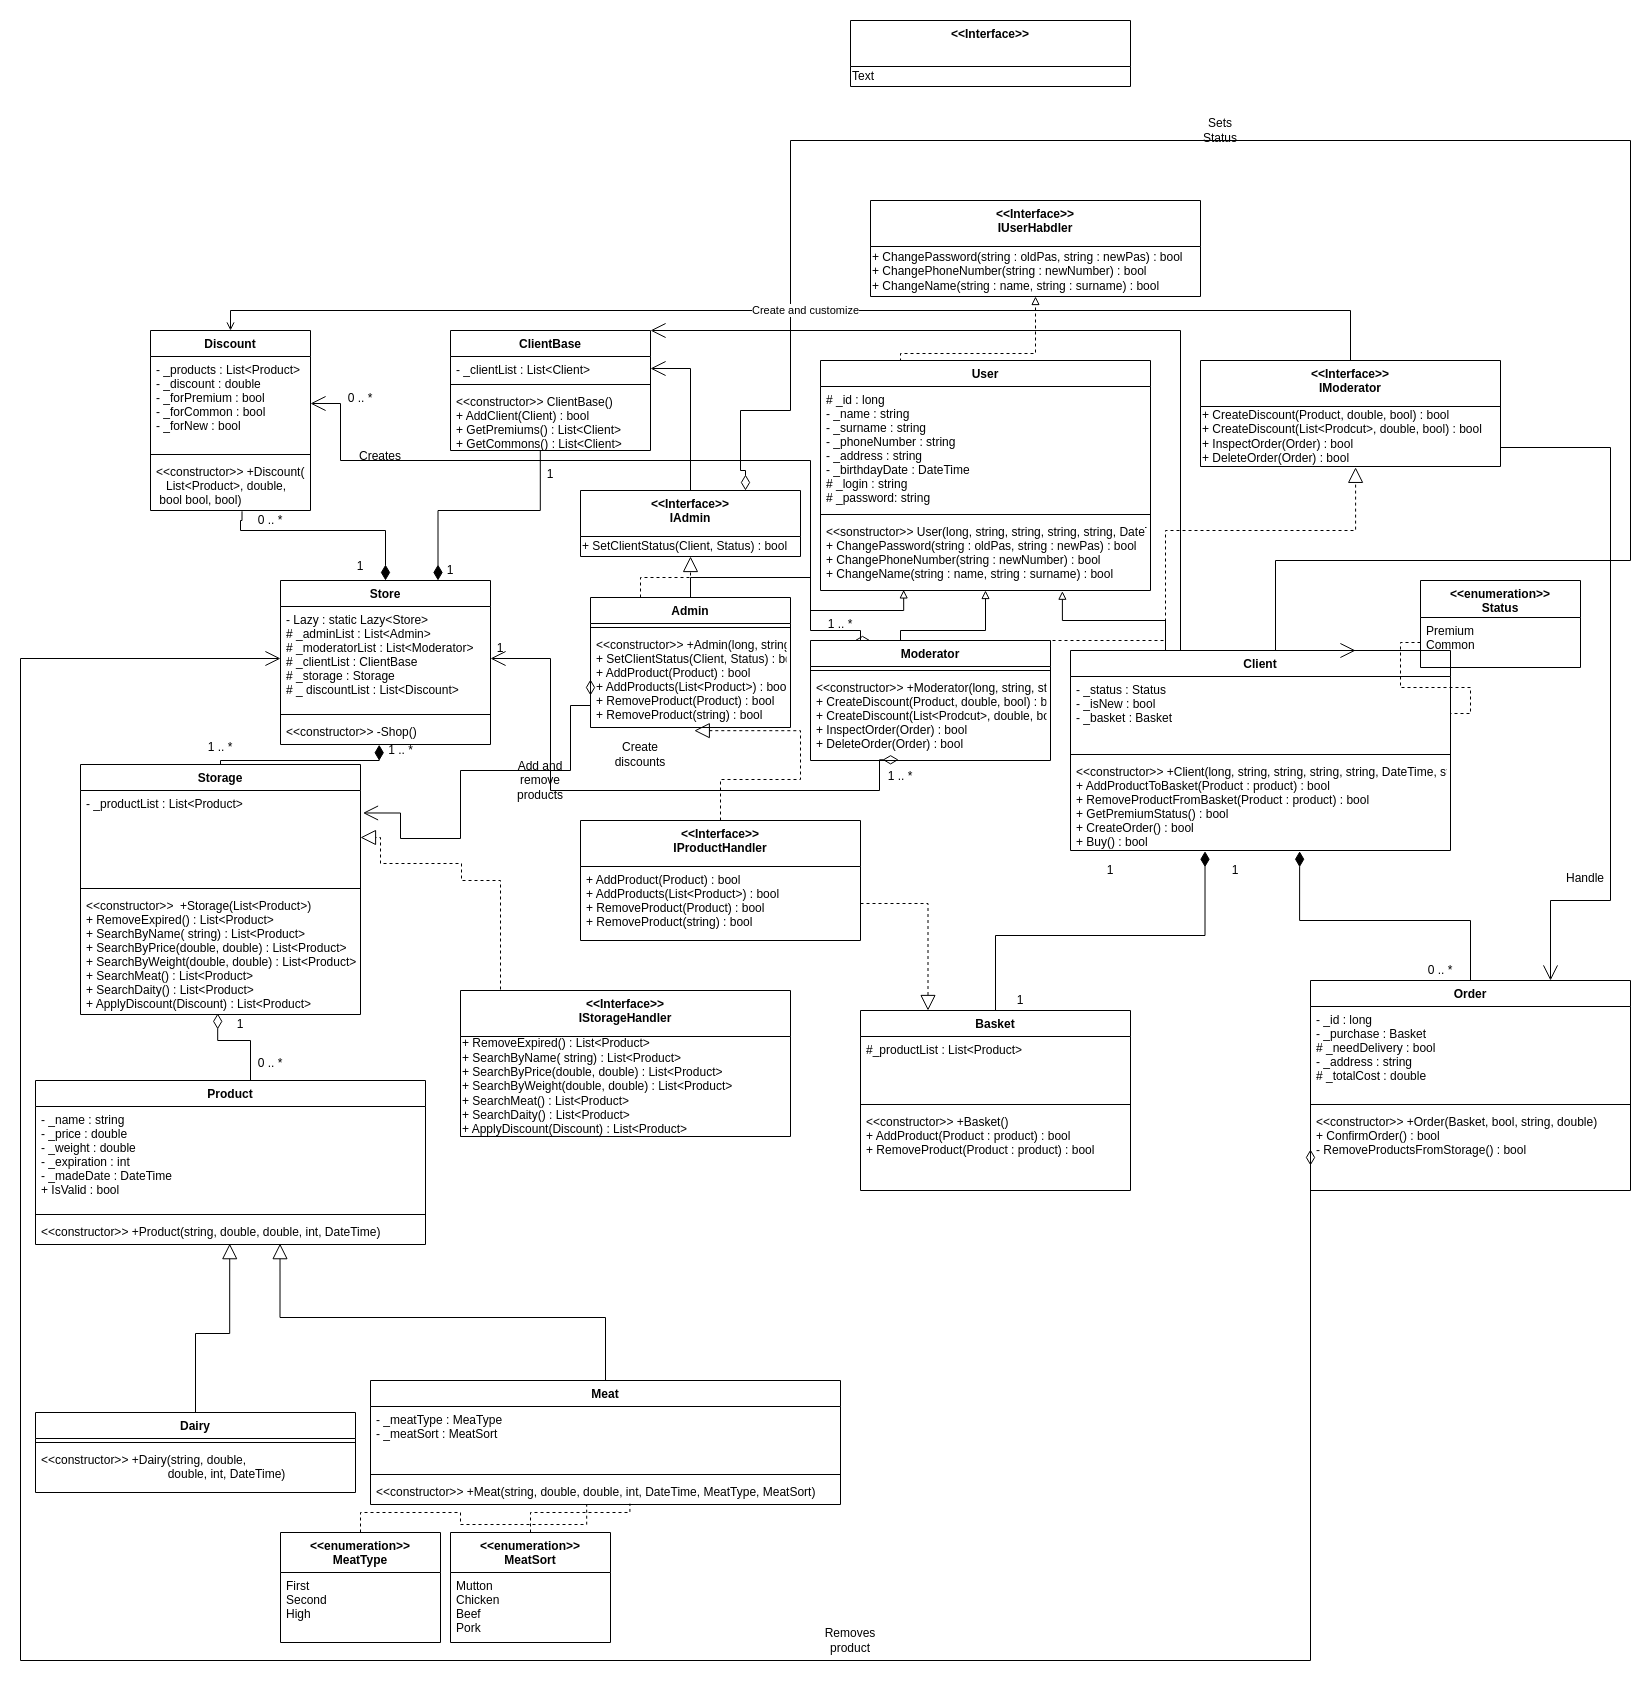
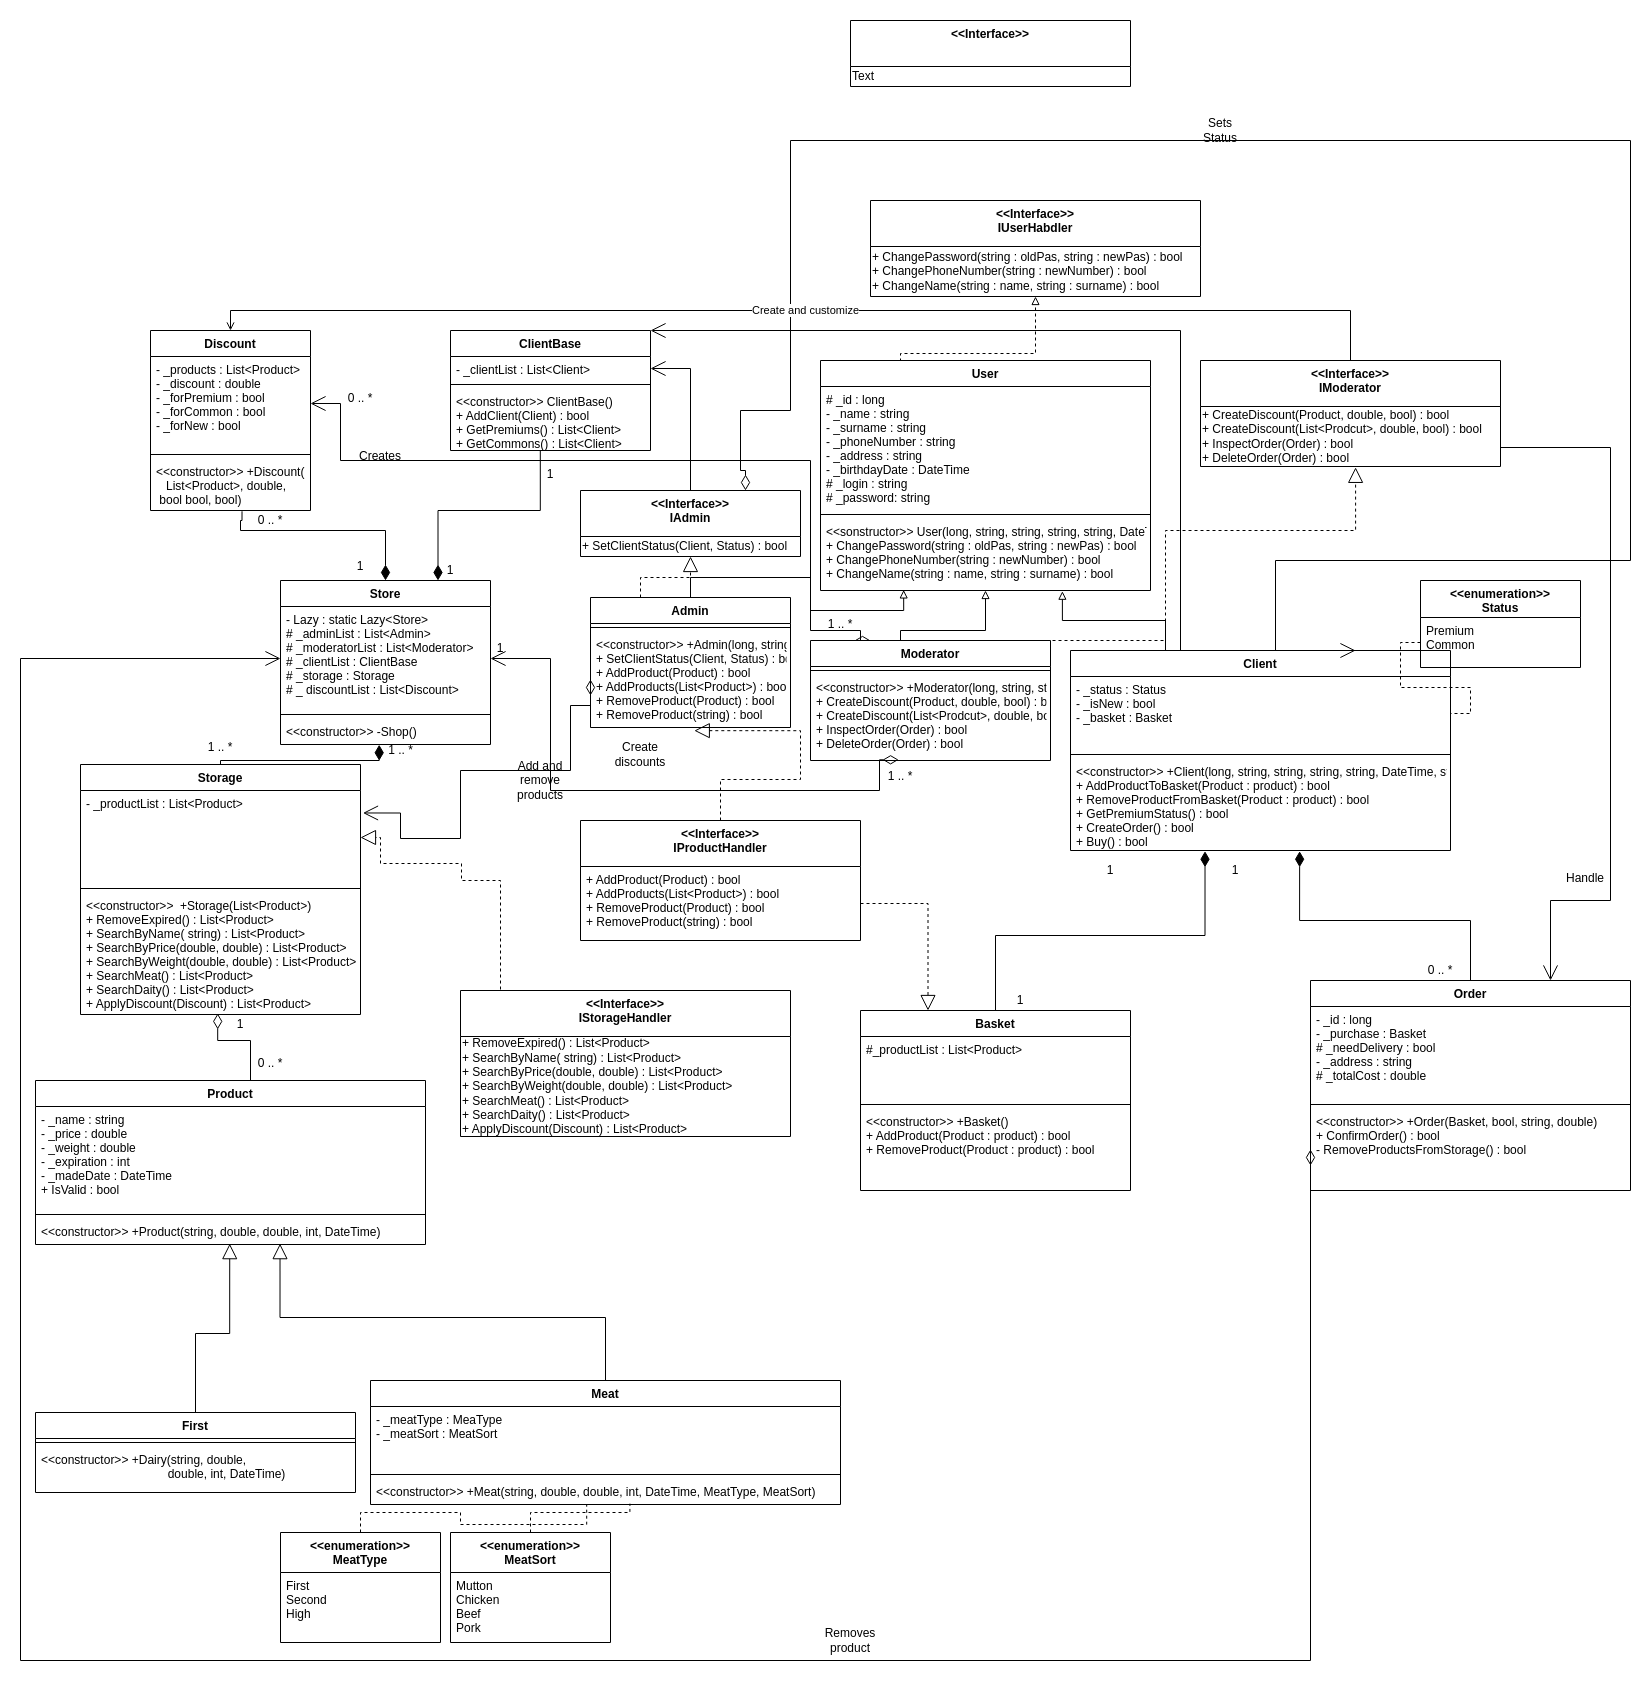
(195, 1426) -> (195, 1426)
